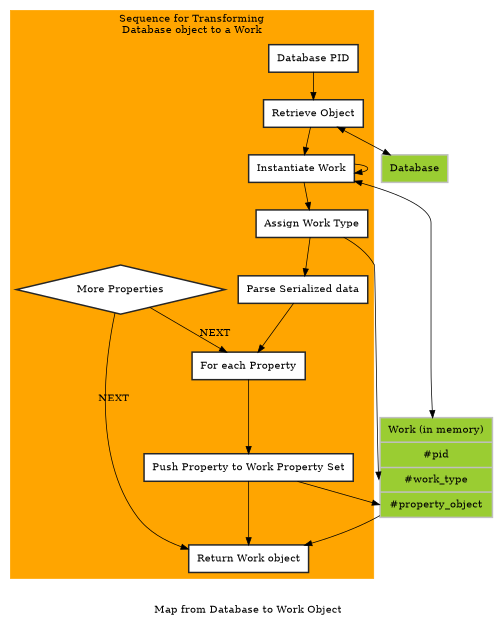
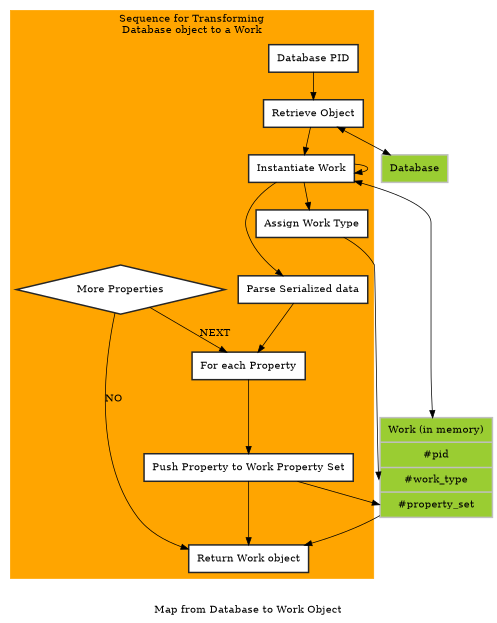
(308, 253) -> (246, 226)
(114, 399) -> (114, 399)
(436, 504) -> (436, 504)
